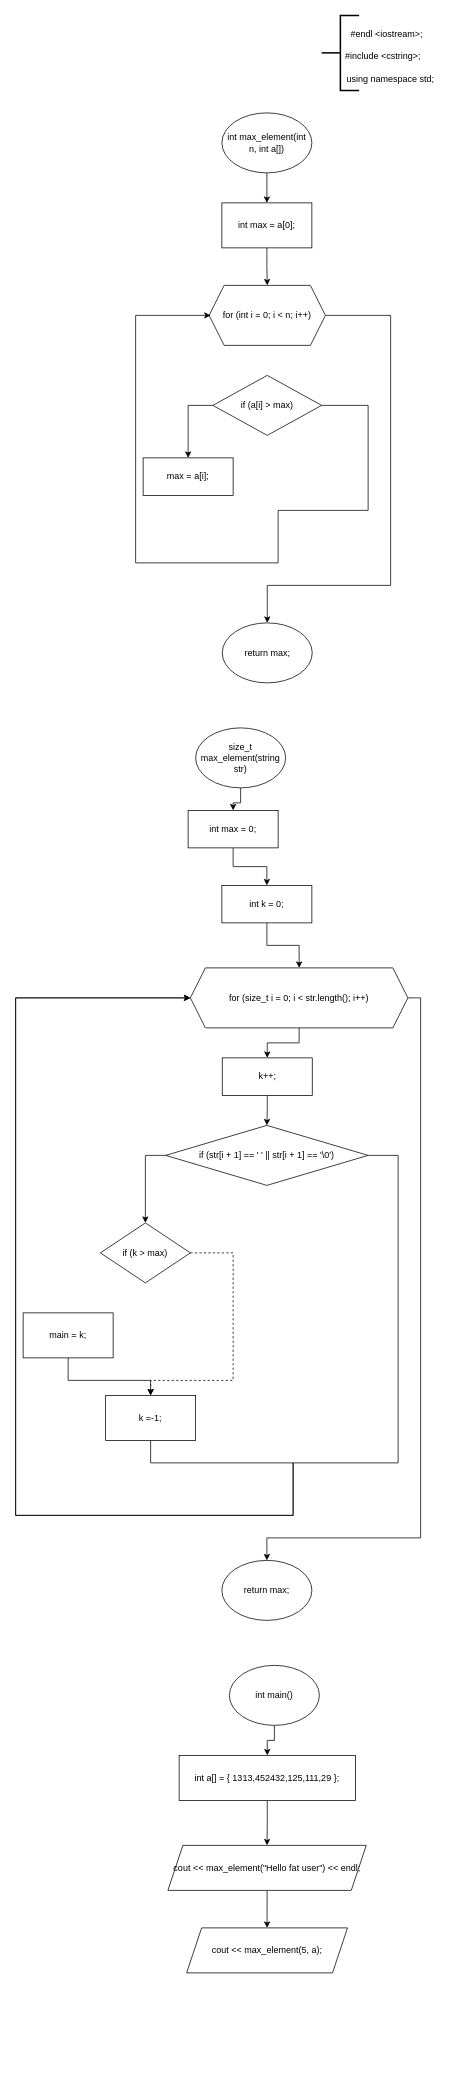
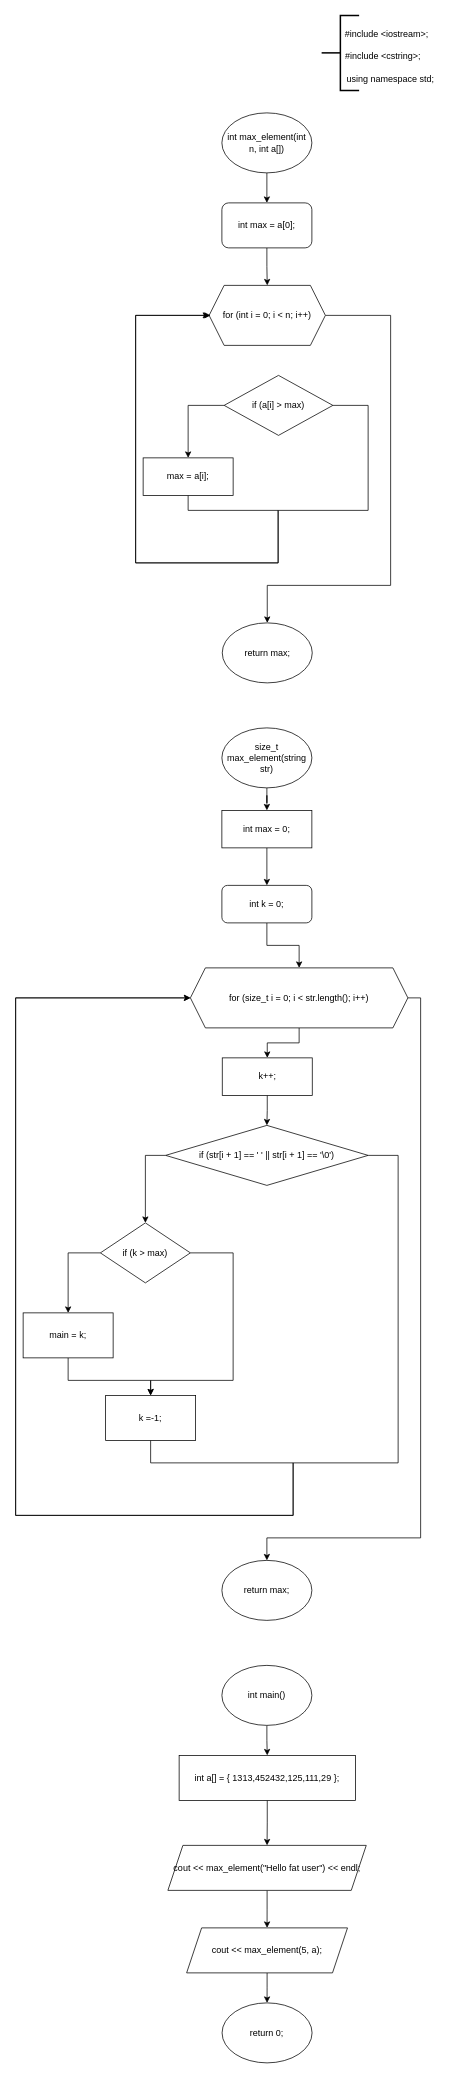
(387, 34) -> (387, 34)
(267, 225) -> (267, 225)
(267, 405) -> (278, 405)
none -> (224, 510)
(240, 758) -> (267, 758)
(233, 829) -> (267, 829)
(267, 904) -> (267, 904)
none -> (68, 1253)
(233, 1336) -> (233, 1336)
(274, 1695) -> (267, 1695)
none -> (267, 1996)
none -> (267, 2033)
